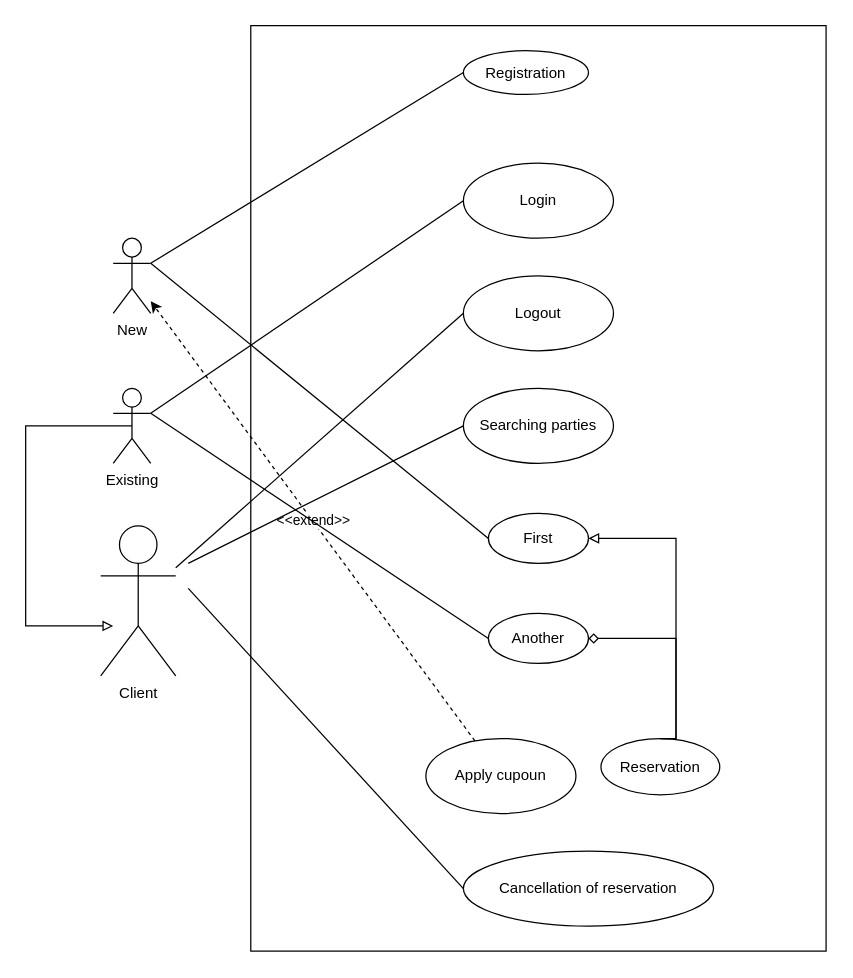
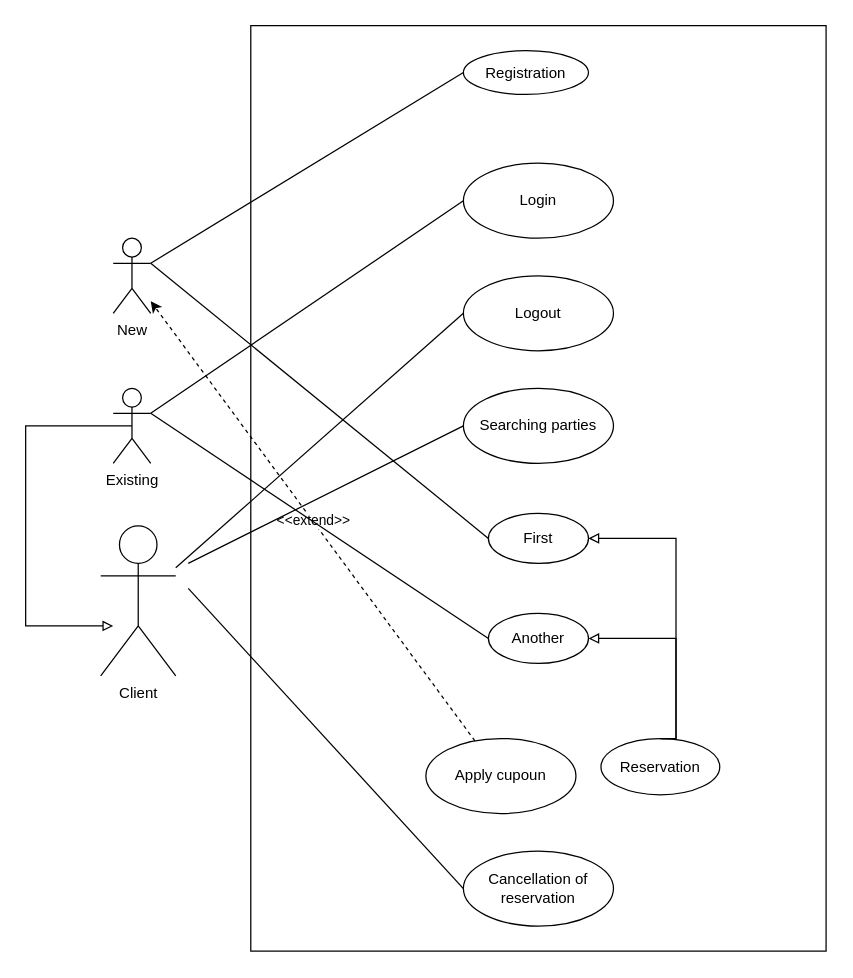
(599, 638) -> (599, 638)
(588, 888) -> (538, 888)
